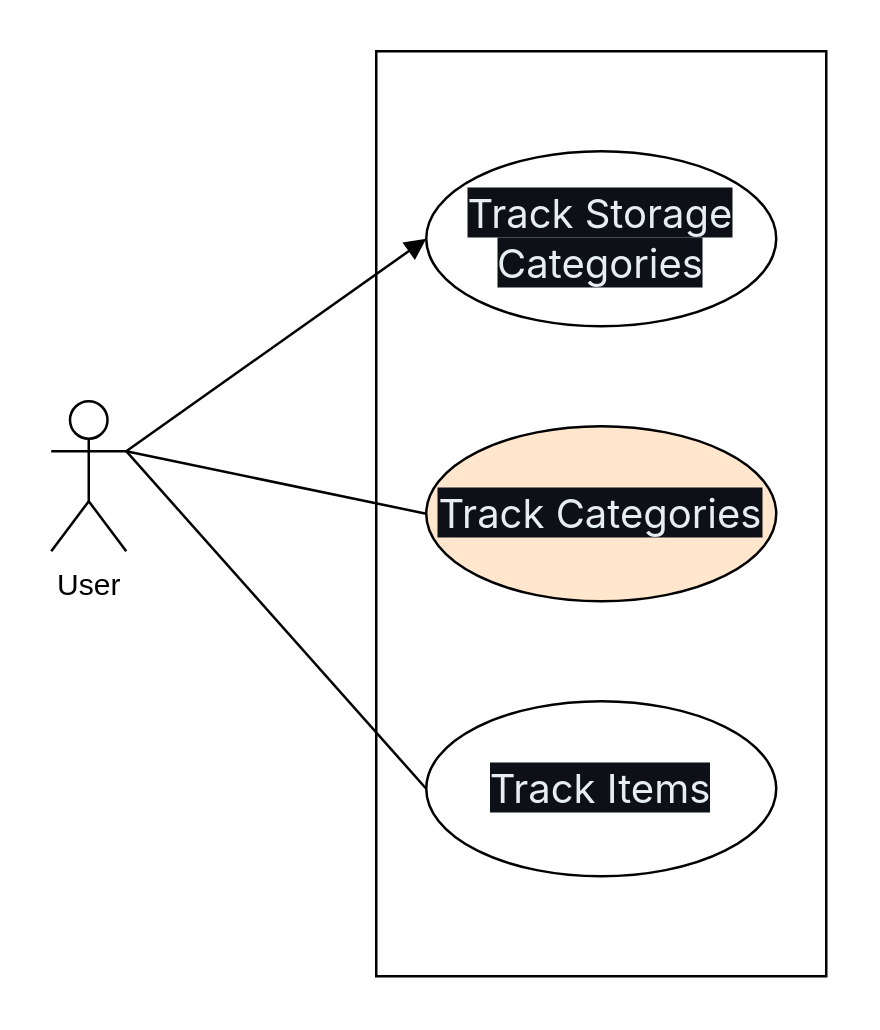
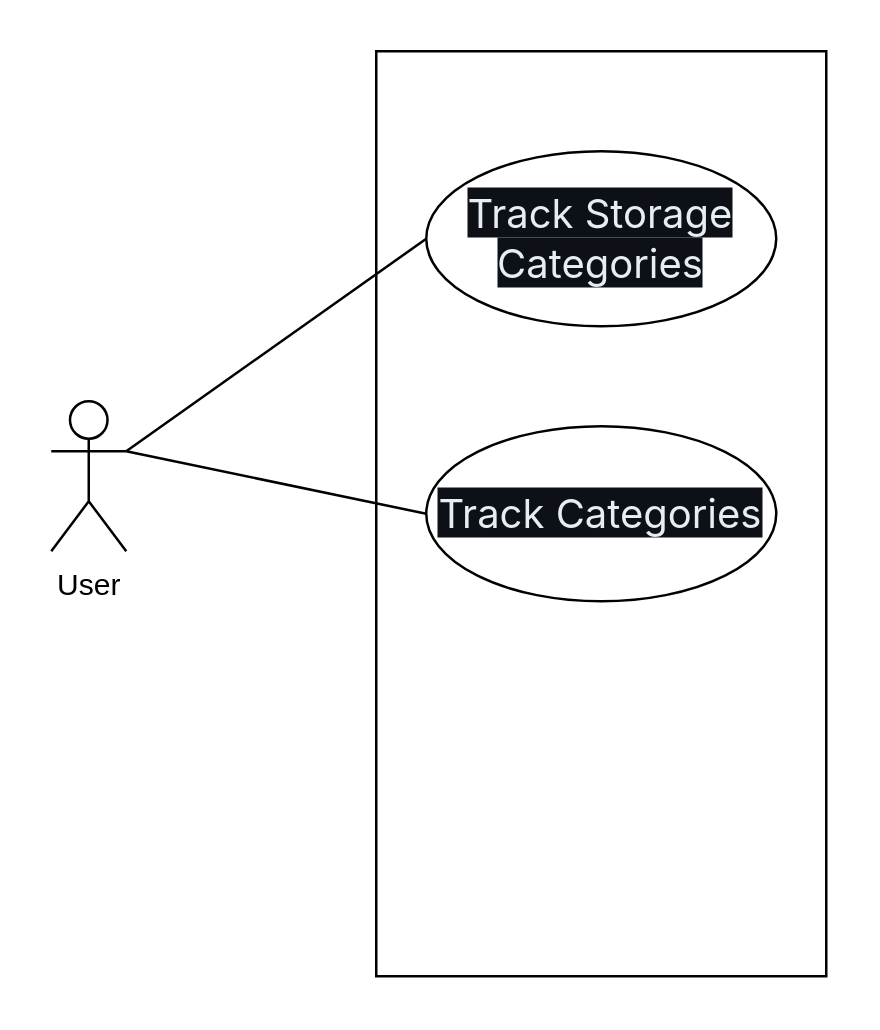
(409, 251) -> (417, 245)
(601, 514) -> (601, 514)
(279, 623) -> none
(601, 789) -> none
